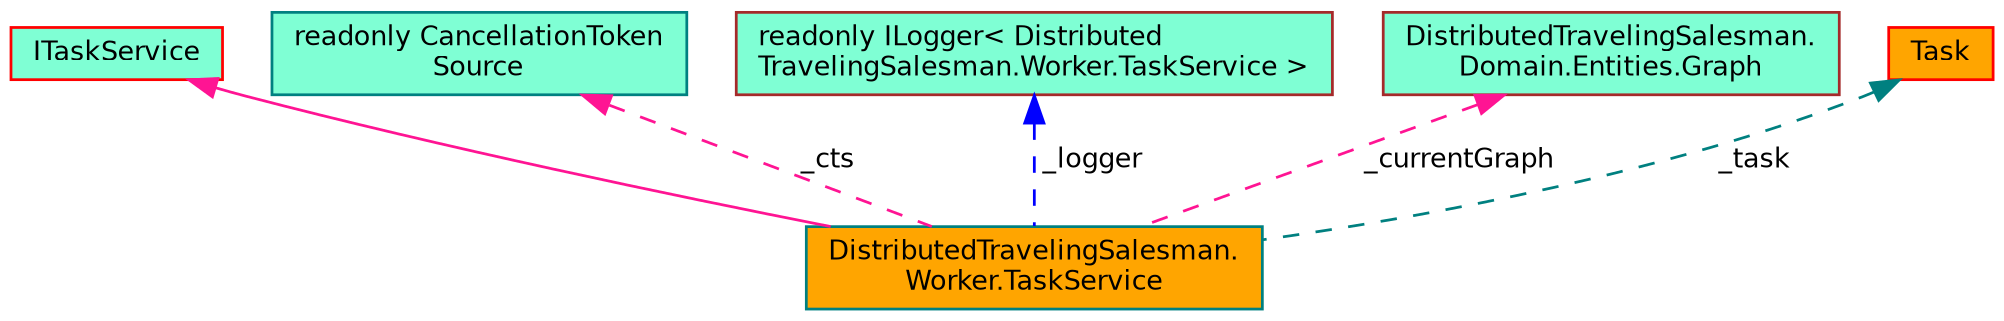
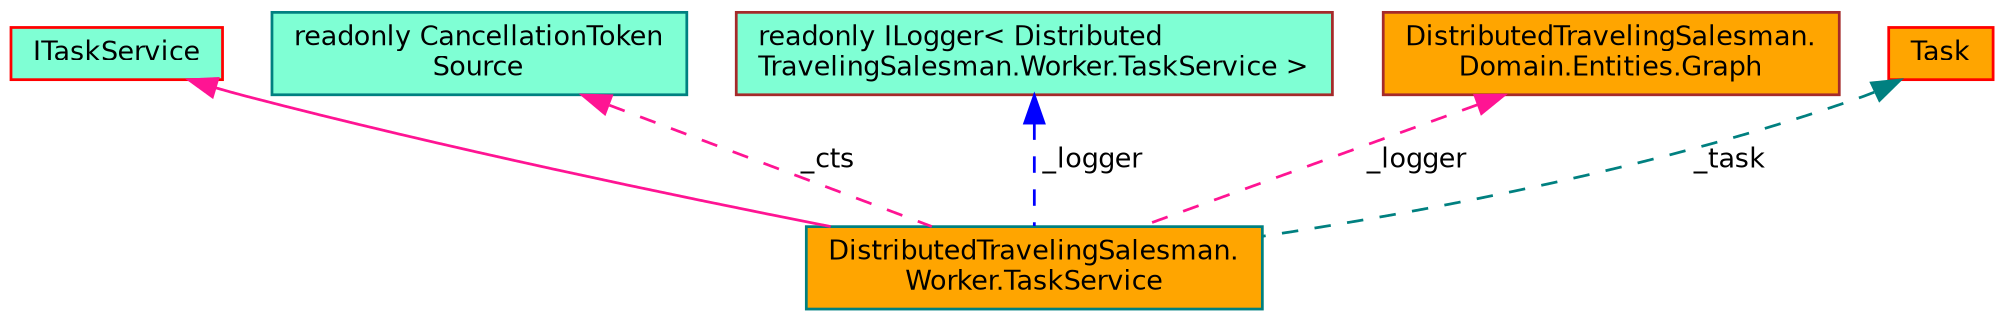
(1611, 54) -> (1611, 54)
(1456, 161) -> (1413, 161)
